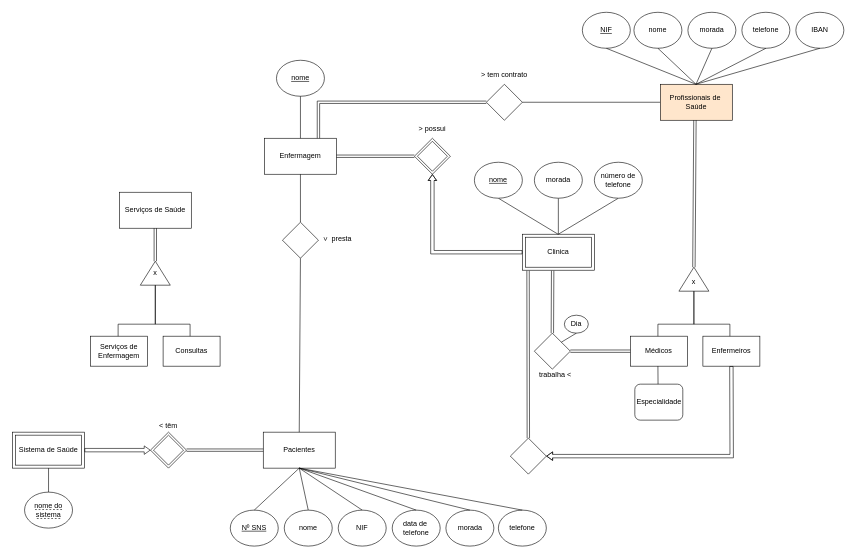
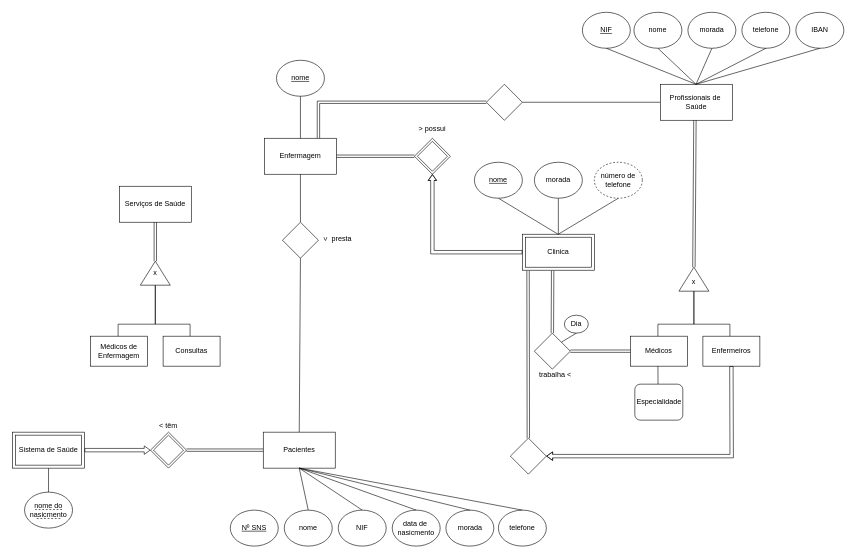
(504, 75) -> none
(696, 102) -> (696, 102)
(618, 180) -> (618, 180)
(155, 210) -> (155, 204)
(119, 351) -> (119, 351)
(275, 490) -> none
(48, 510) -> (48, 510)
(416, 528) -> (416, 528)
